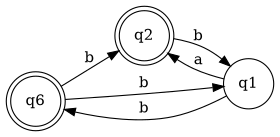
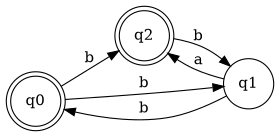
(36, 101) -> (36, 101)
